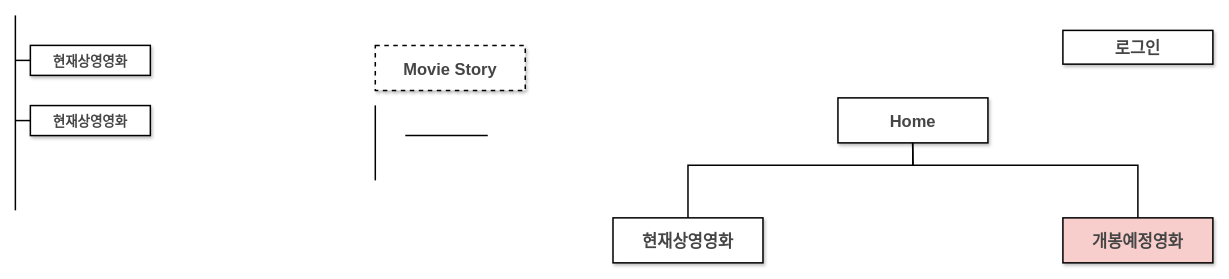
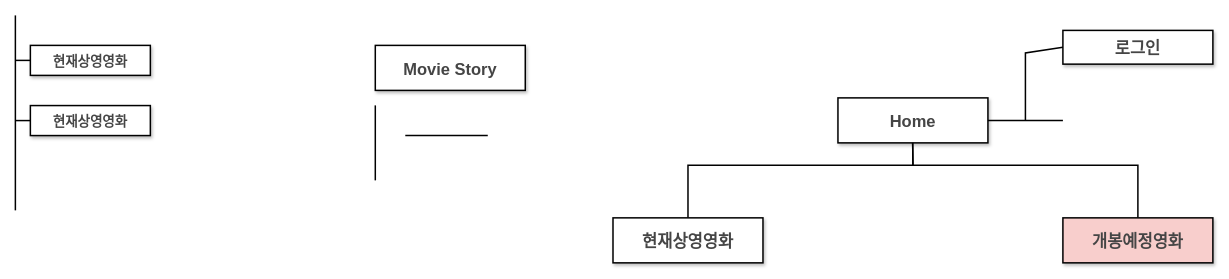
(450, 68) -> (450, 68)
none -> (1030, 120)
